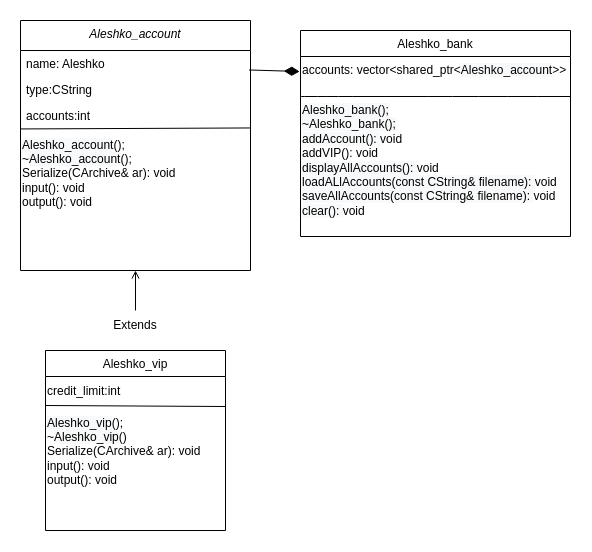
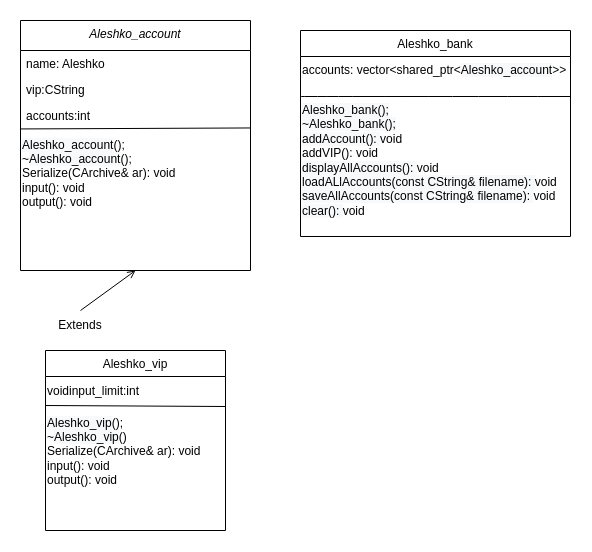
(268, 71) -> none
(63, 90) -> (58, 90)
(136, 326) -> (81, 326)
(92, 392) -> (100, 392)
